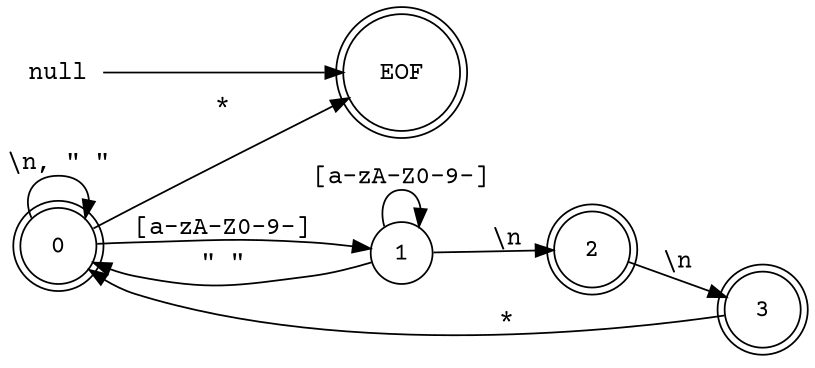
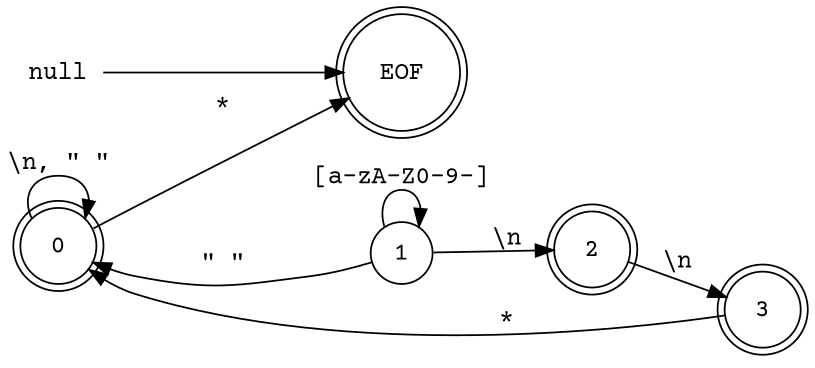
(225, 240) -> none
